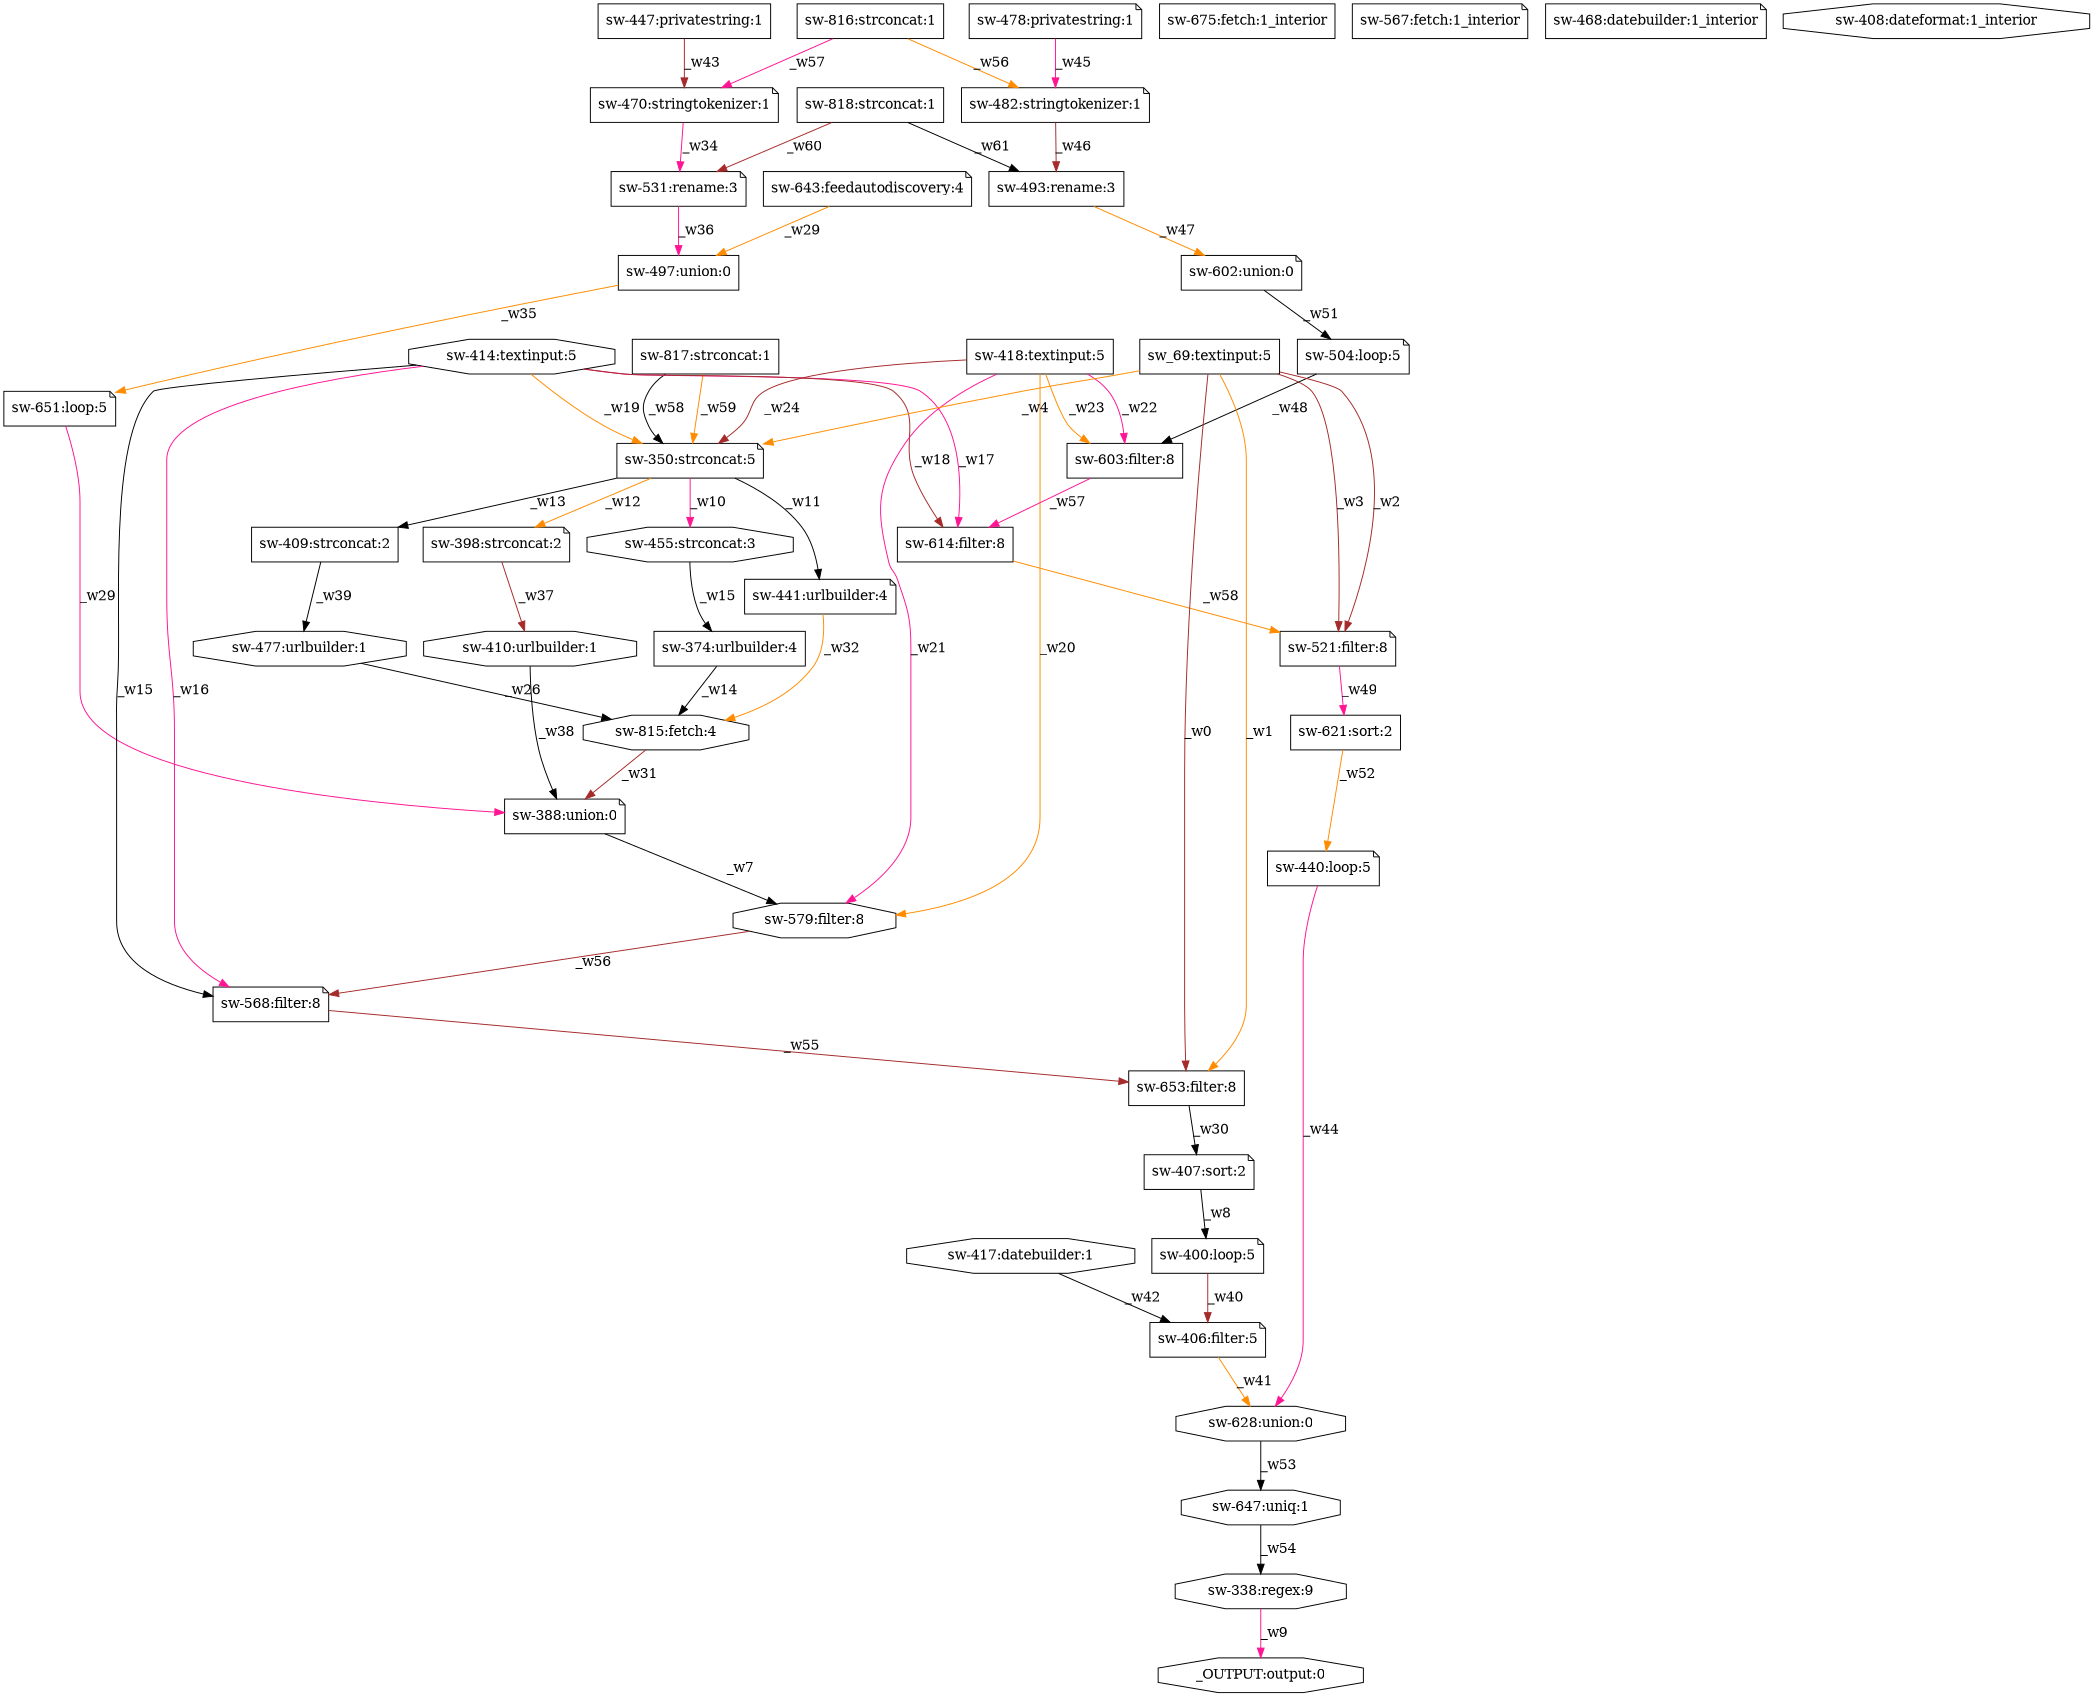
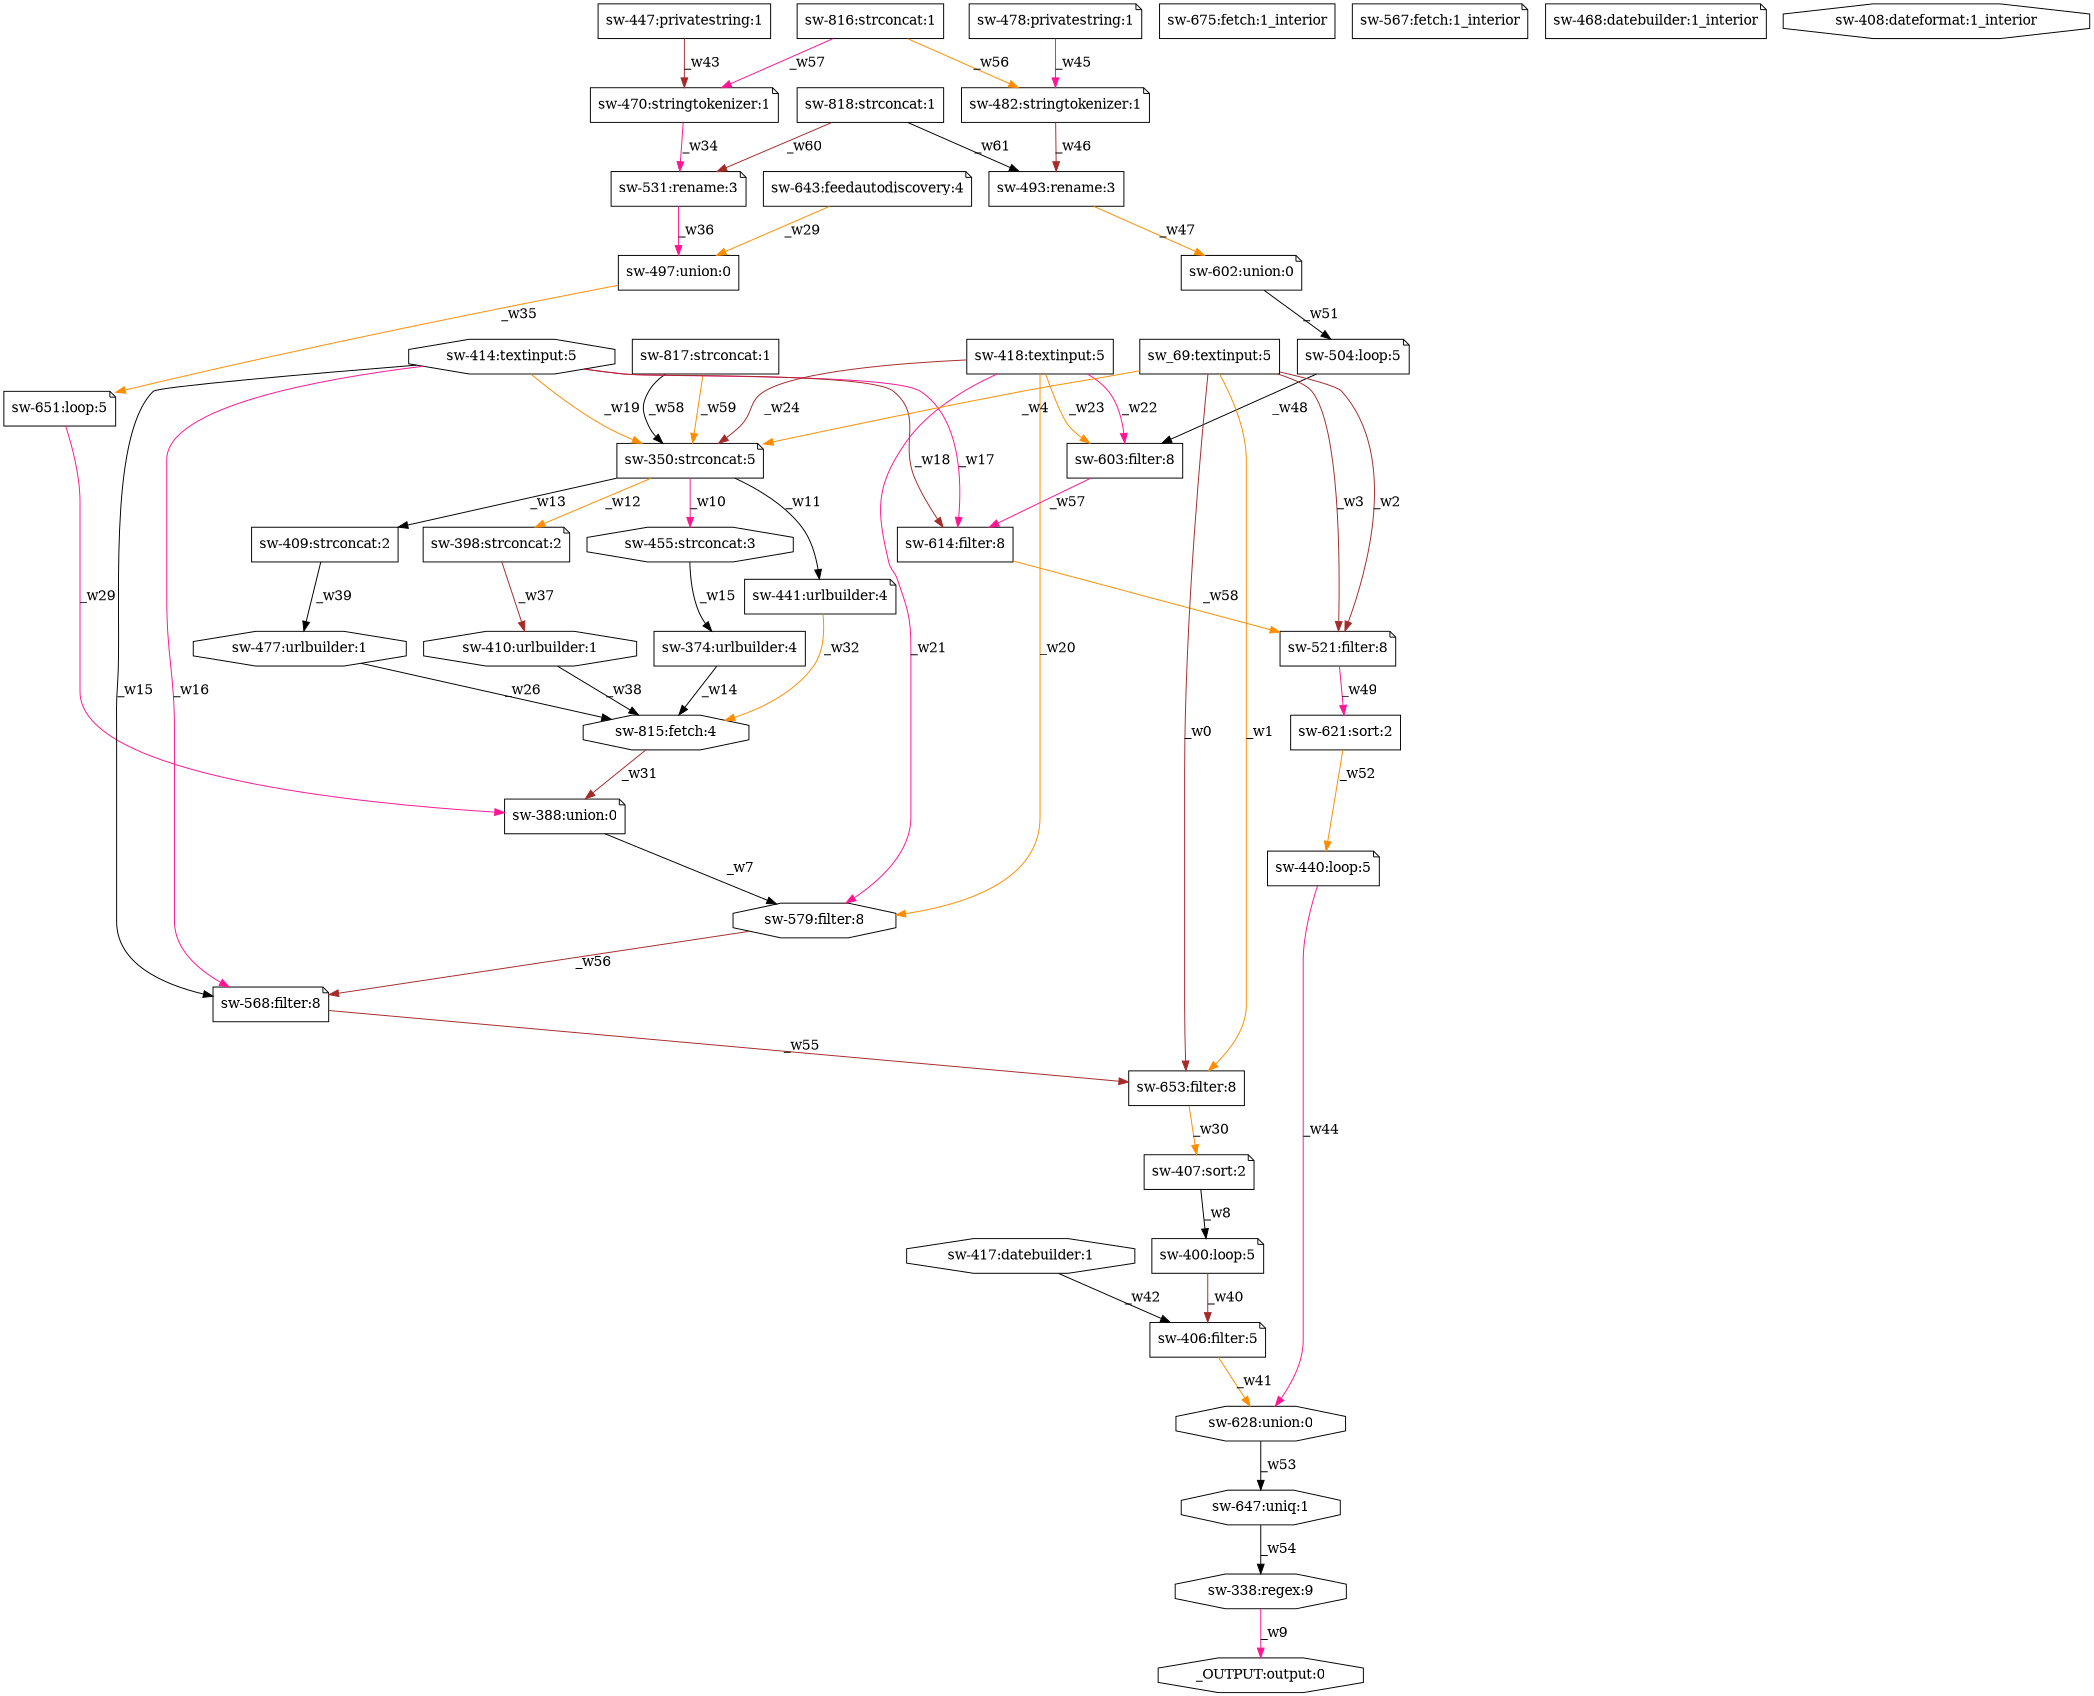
(535, 729) -> (594, 688)
(1192, 1125) -> (1192, 1125)
